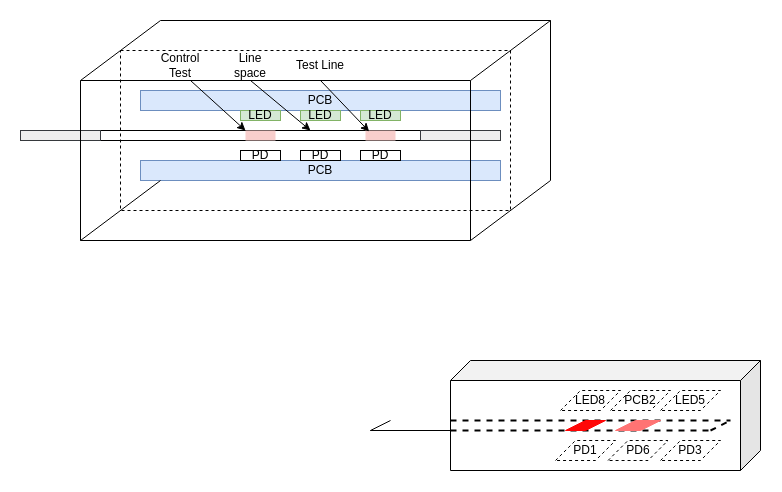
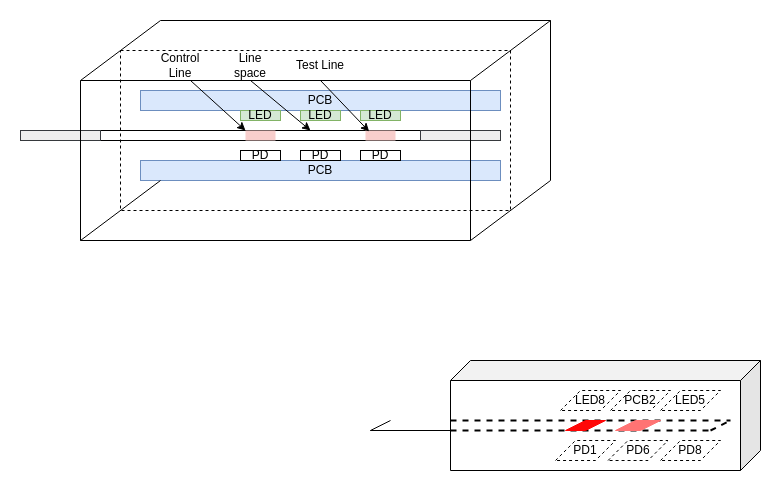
(181, 66) -> (181, 66)
(691, 451) -> (691, 451)
